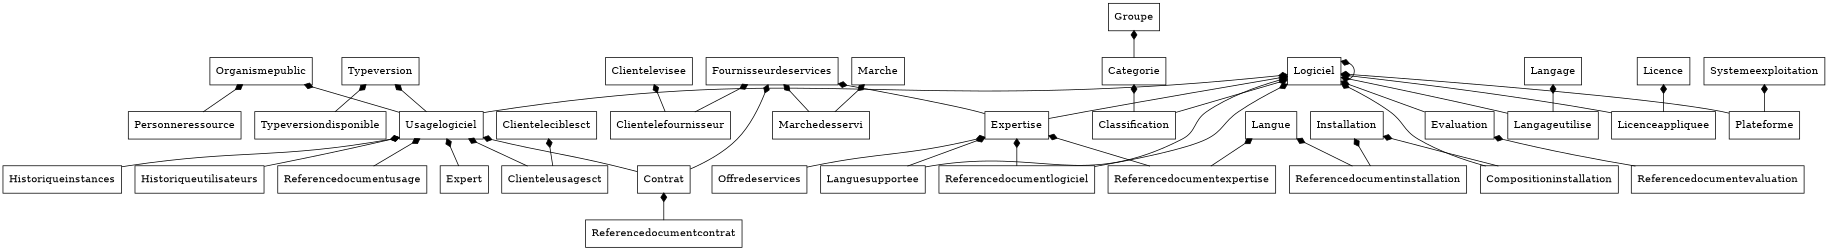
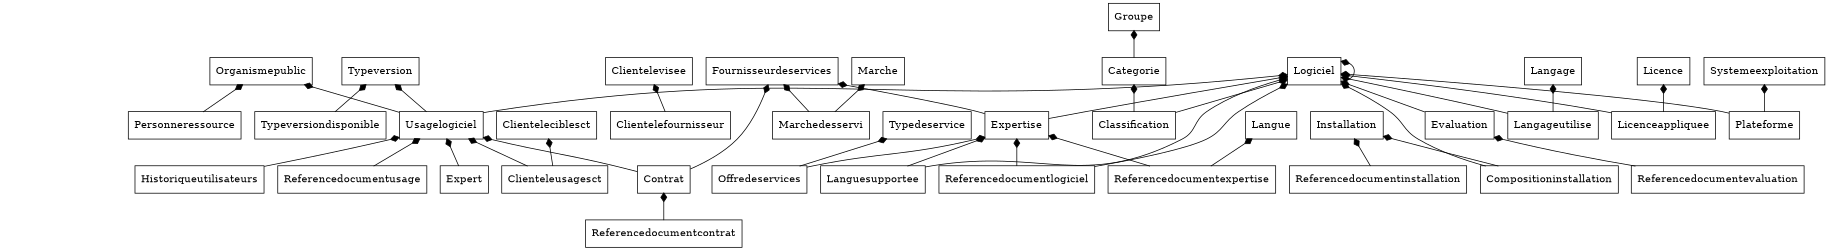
(717, 100) -> none
none -> (927, 125)
(1329, 154) -> none
(62, 179) -> none
